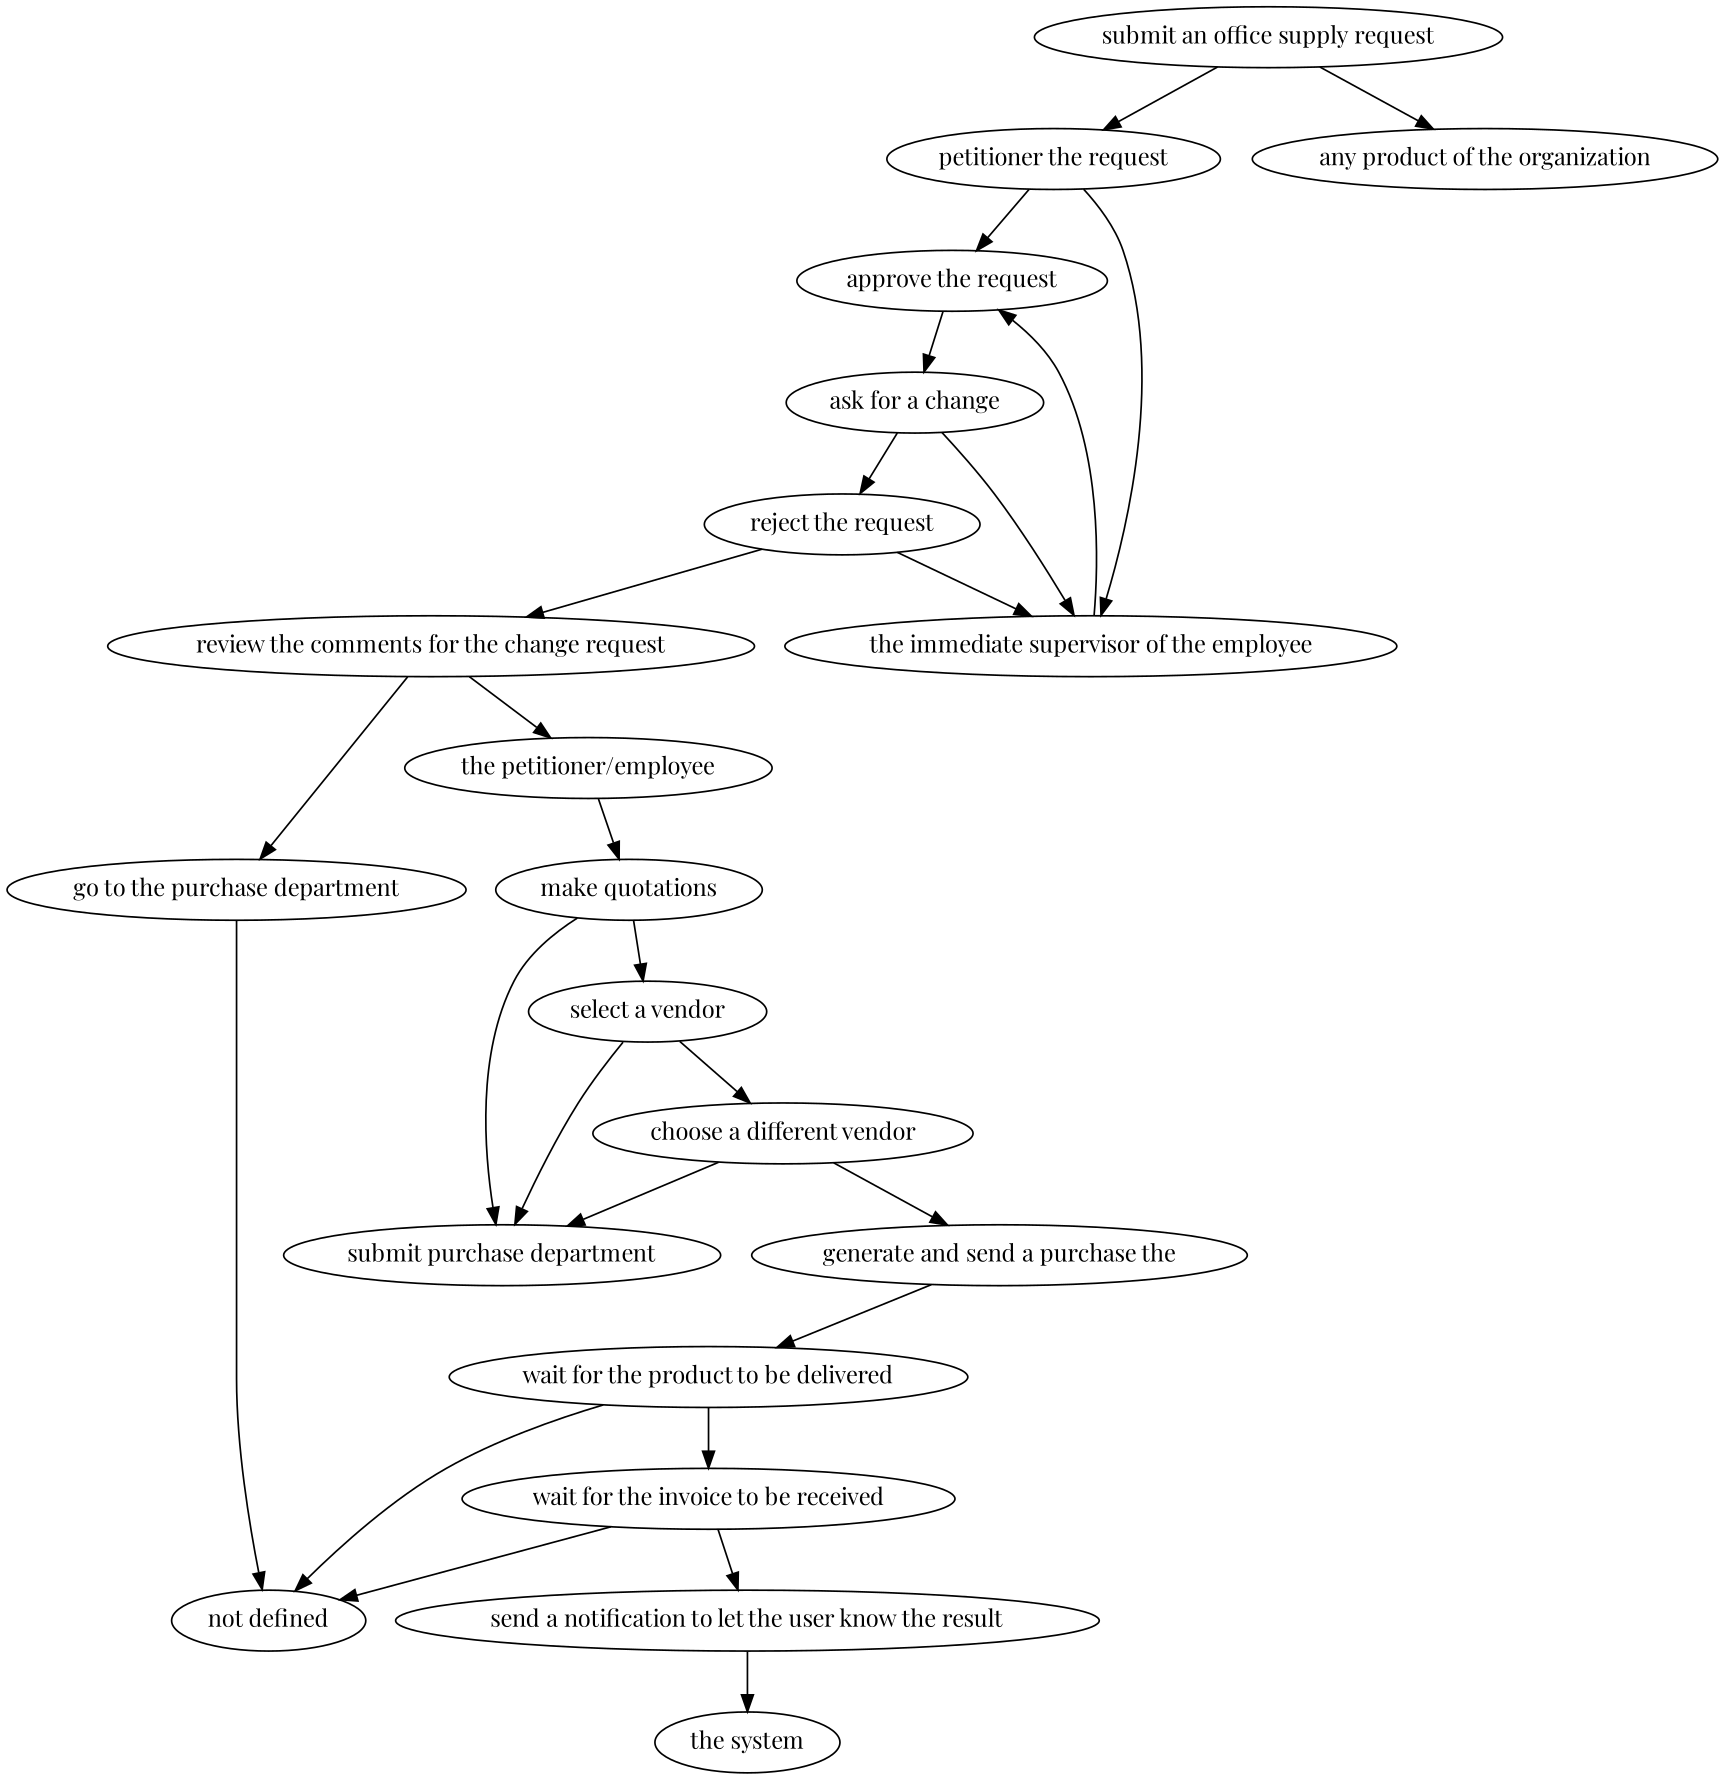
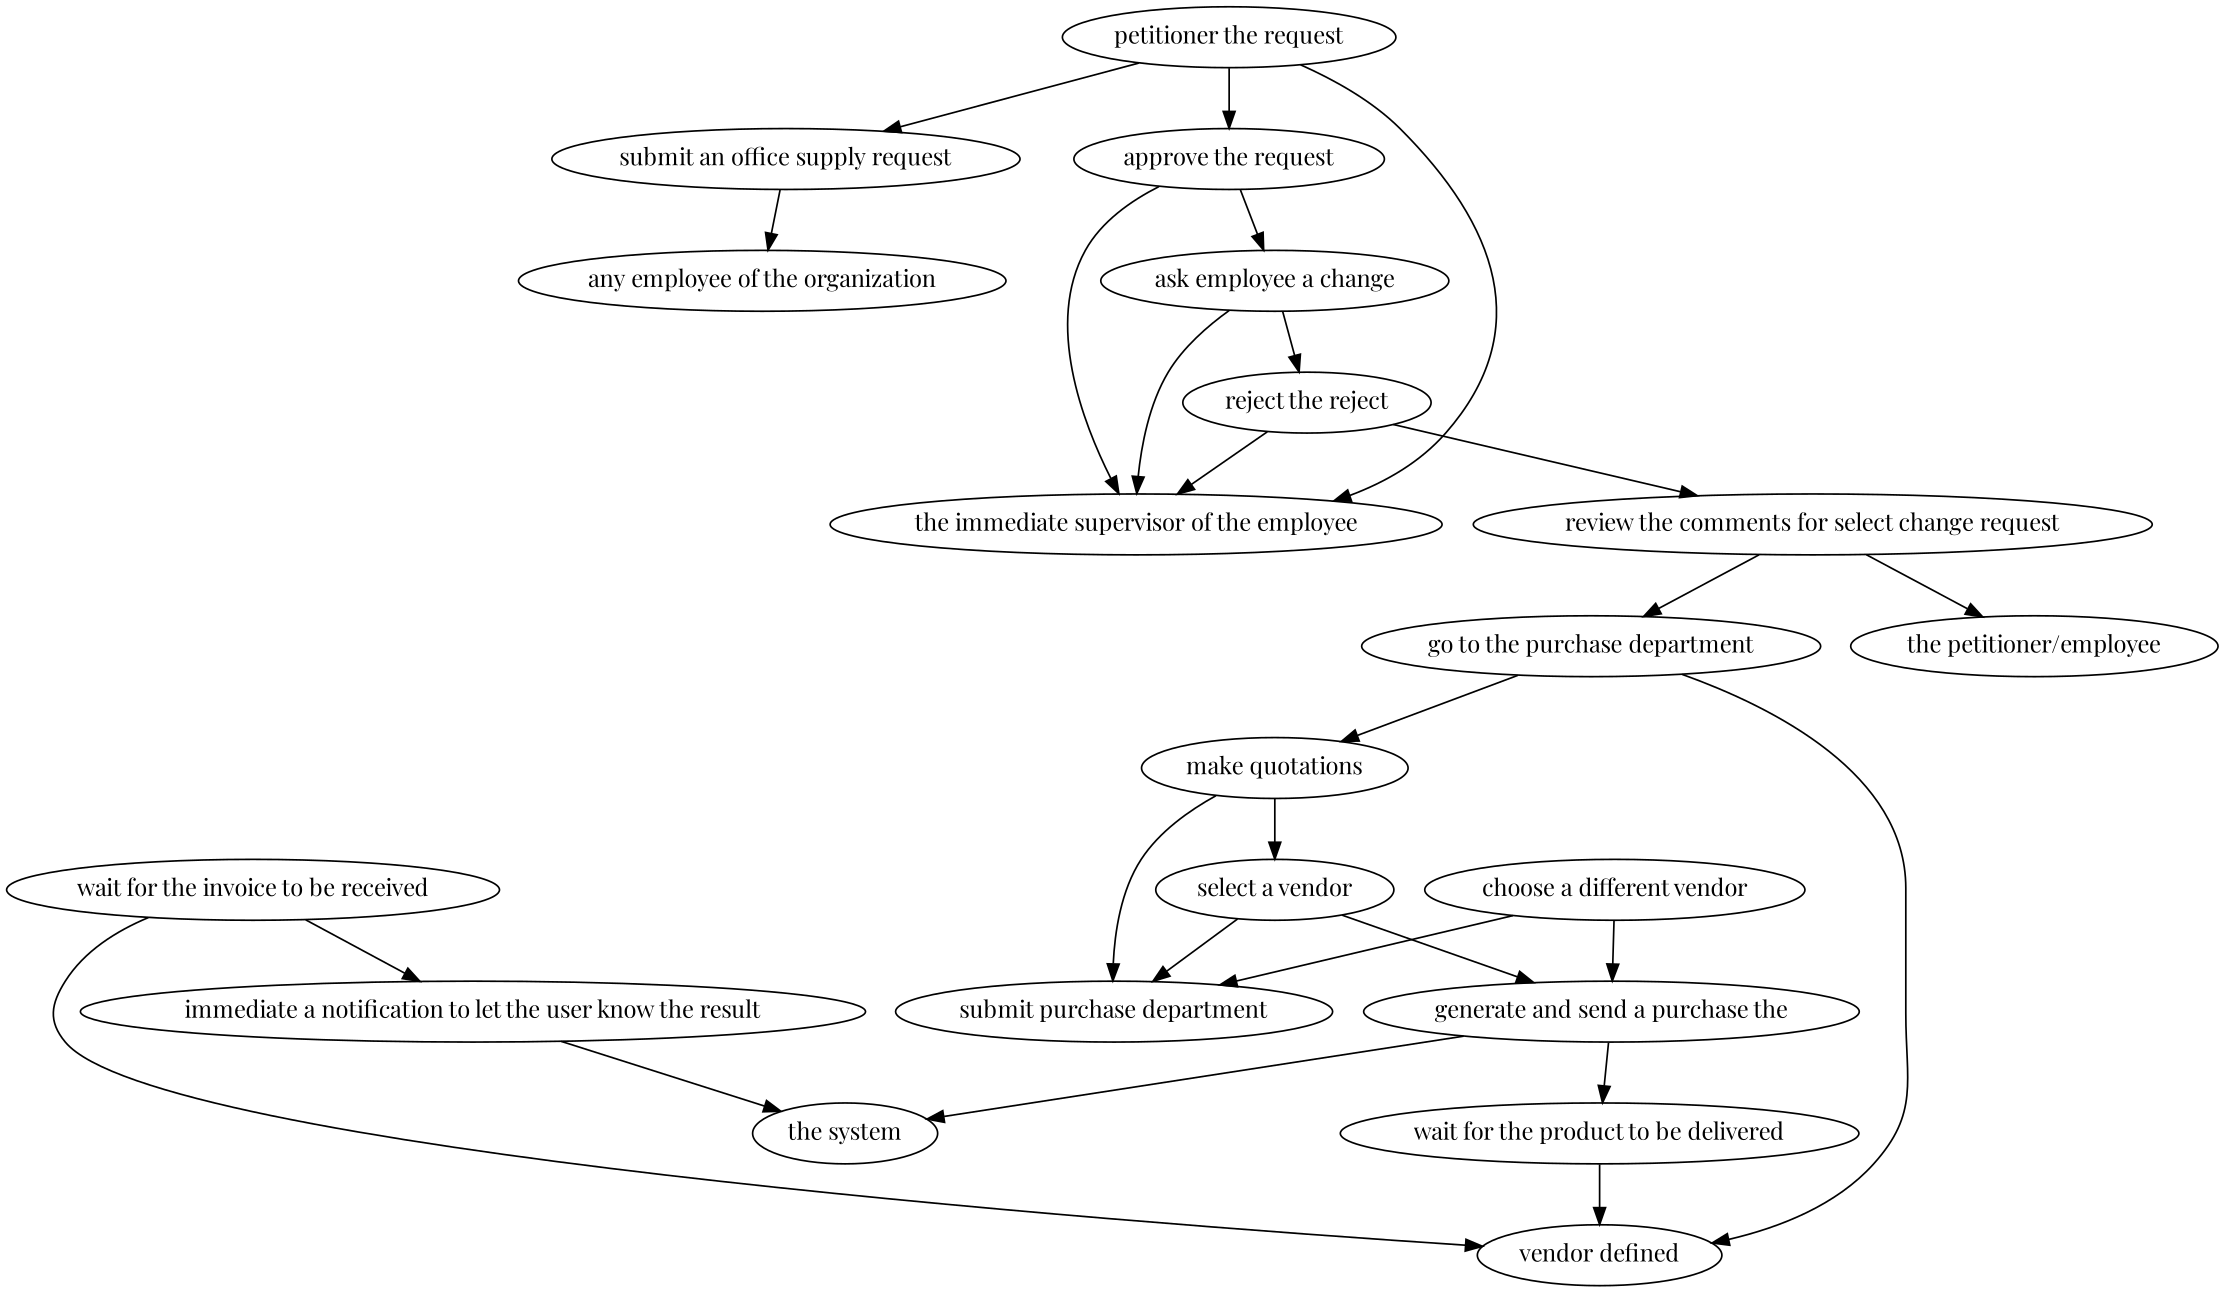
(1168, 94) -> (1020, 95)
(1485, 159) -> (762, 281)
(915, 403) -> (1275, 281)
(1087, 457) -> (1068, 317)
(842, 524) -> (1307, 403)
(431, 646) -> (1813, 524)
(606, 821) -> (1438, 705)
(708, 1066) -> (1430, 946)
none -> (1204, 1076)
(709, 1430) -> none
(269, 1621) -> (1600, 1255)
(747, 1621) -> (473, 1012)
